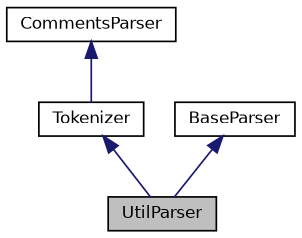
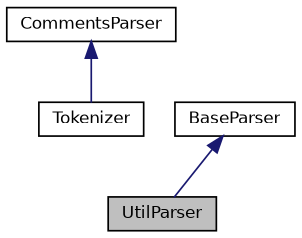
(132, 173) -> none
